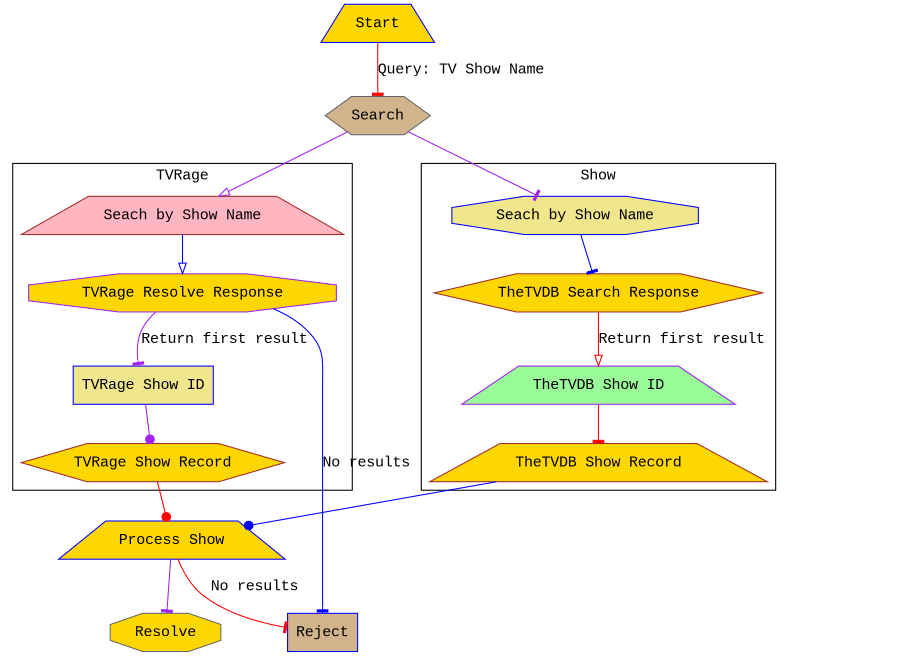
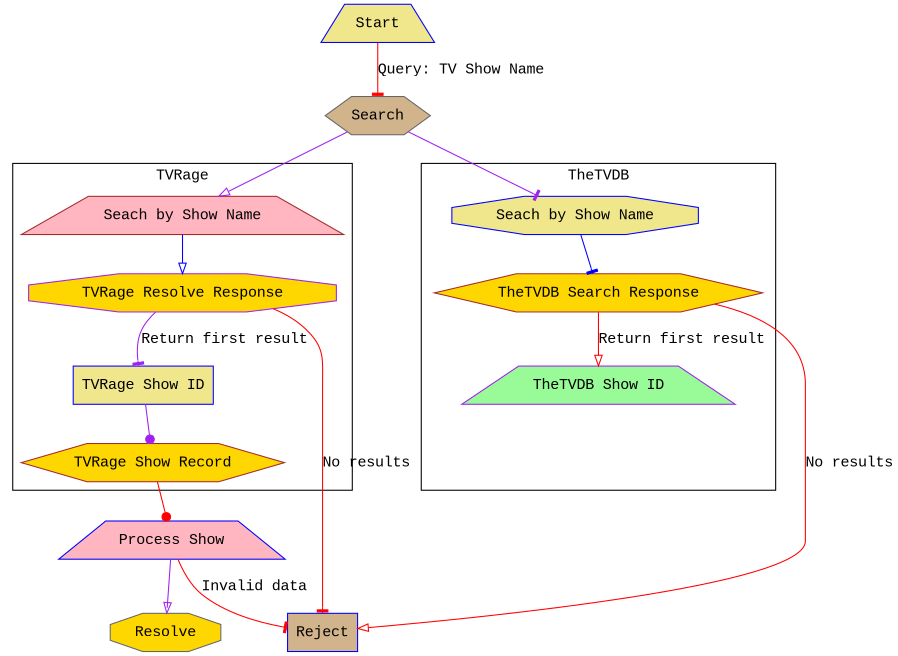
(378, 23) -> (378, 23)
(598, 176) -> (598, 176)
(323, 447) -> (323, 447)
(598, 463) -> none
(172, 540) -> (172, 540)
none -> (734, 577)
(169, 584) -> (169, 584)
(255, 586) -> (255, 586)
